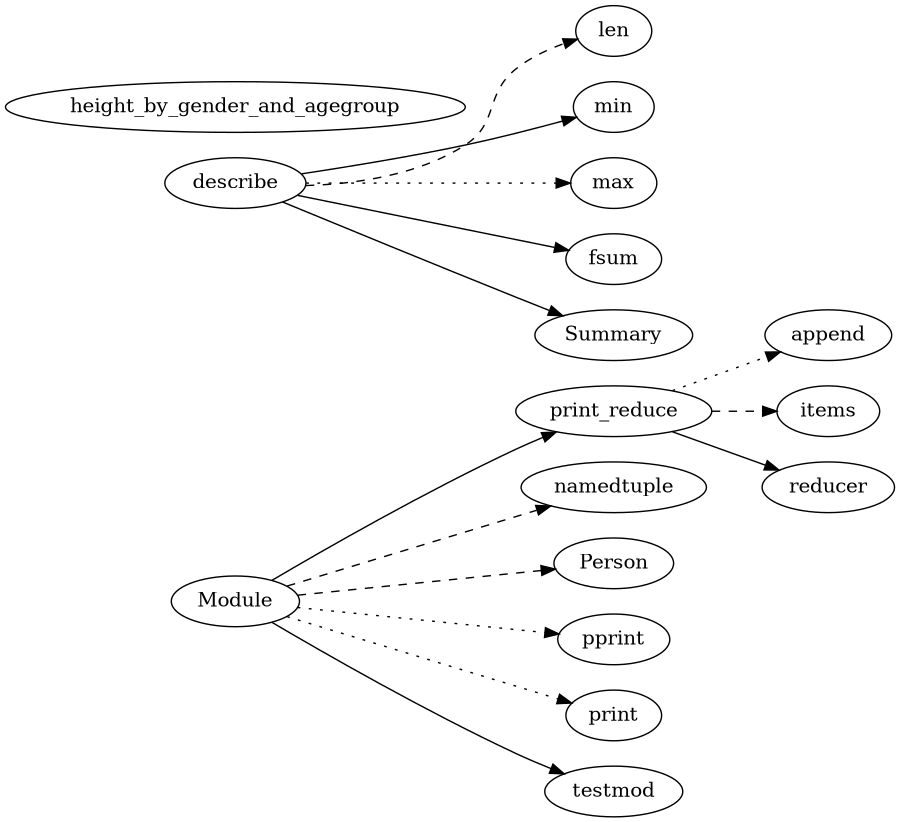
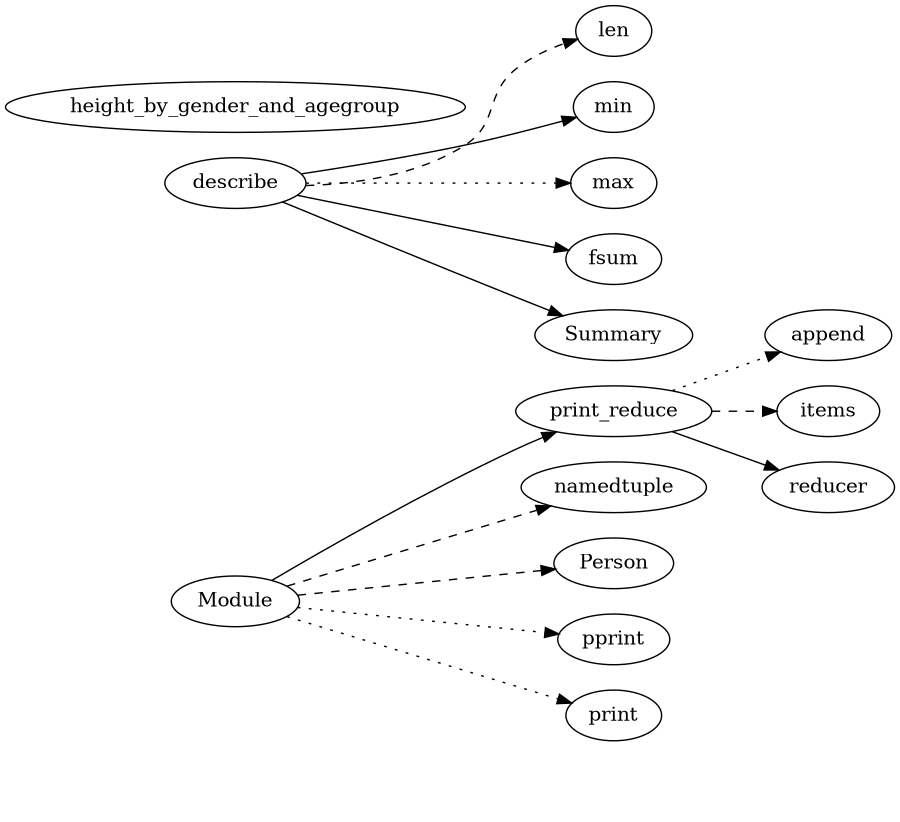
(614, 791) -> none
